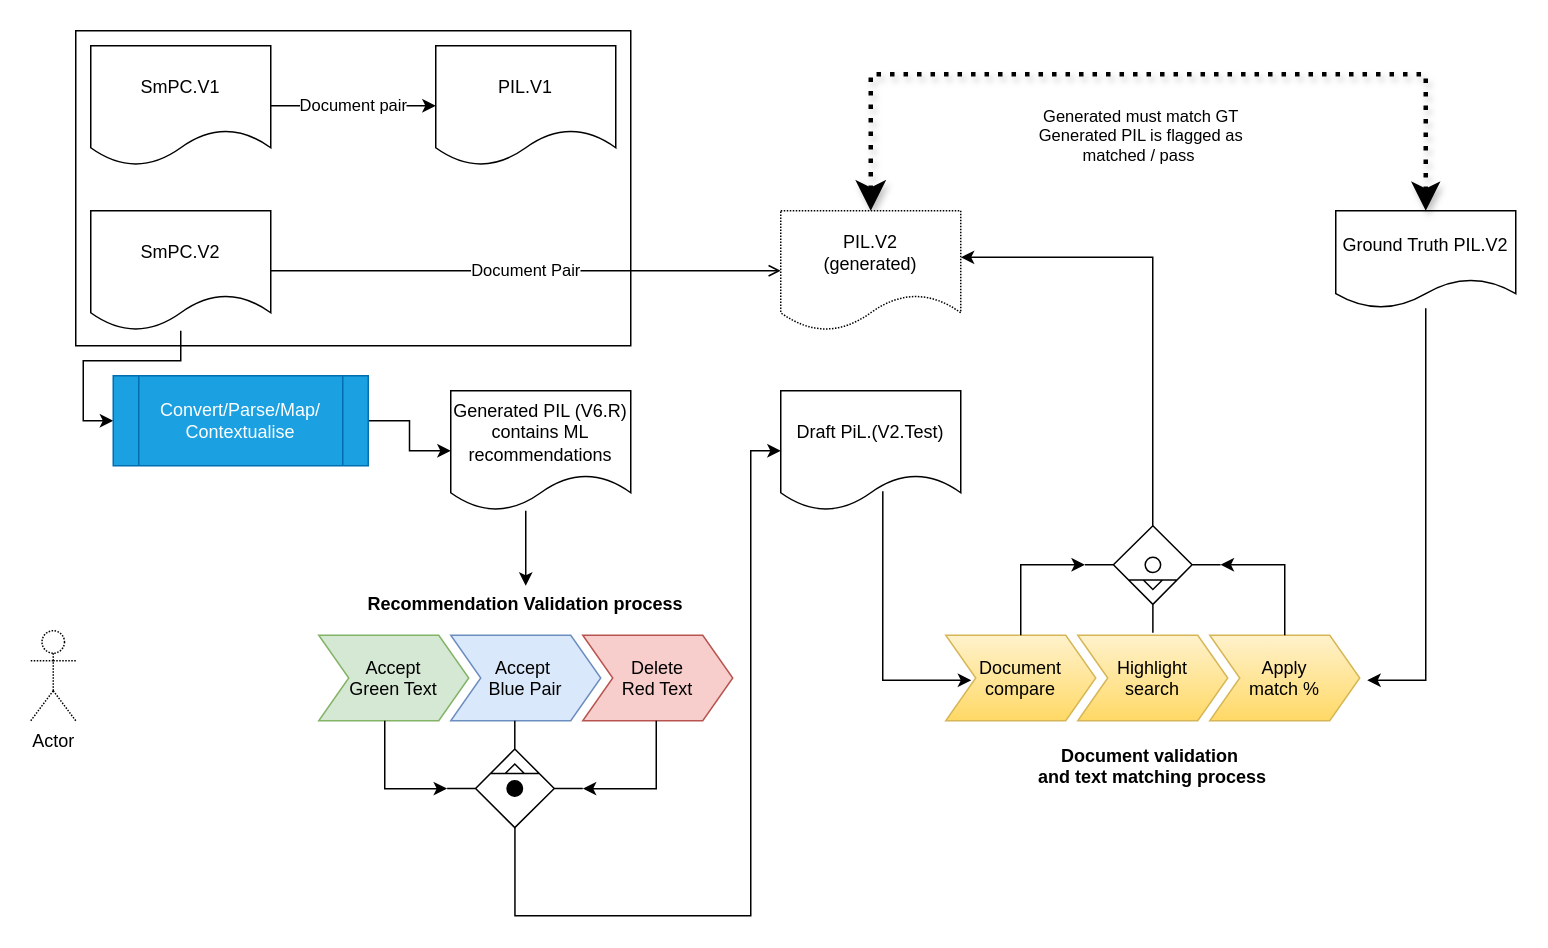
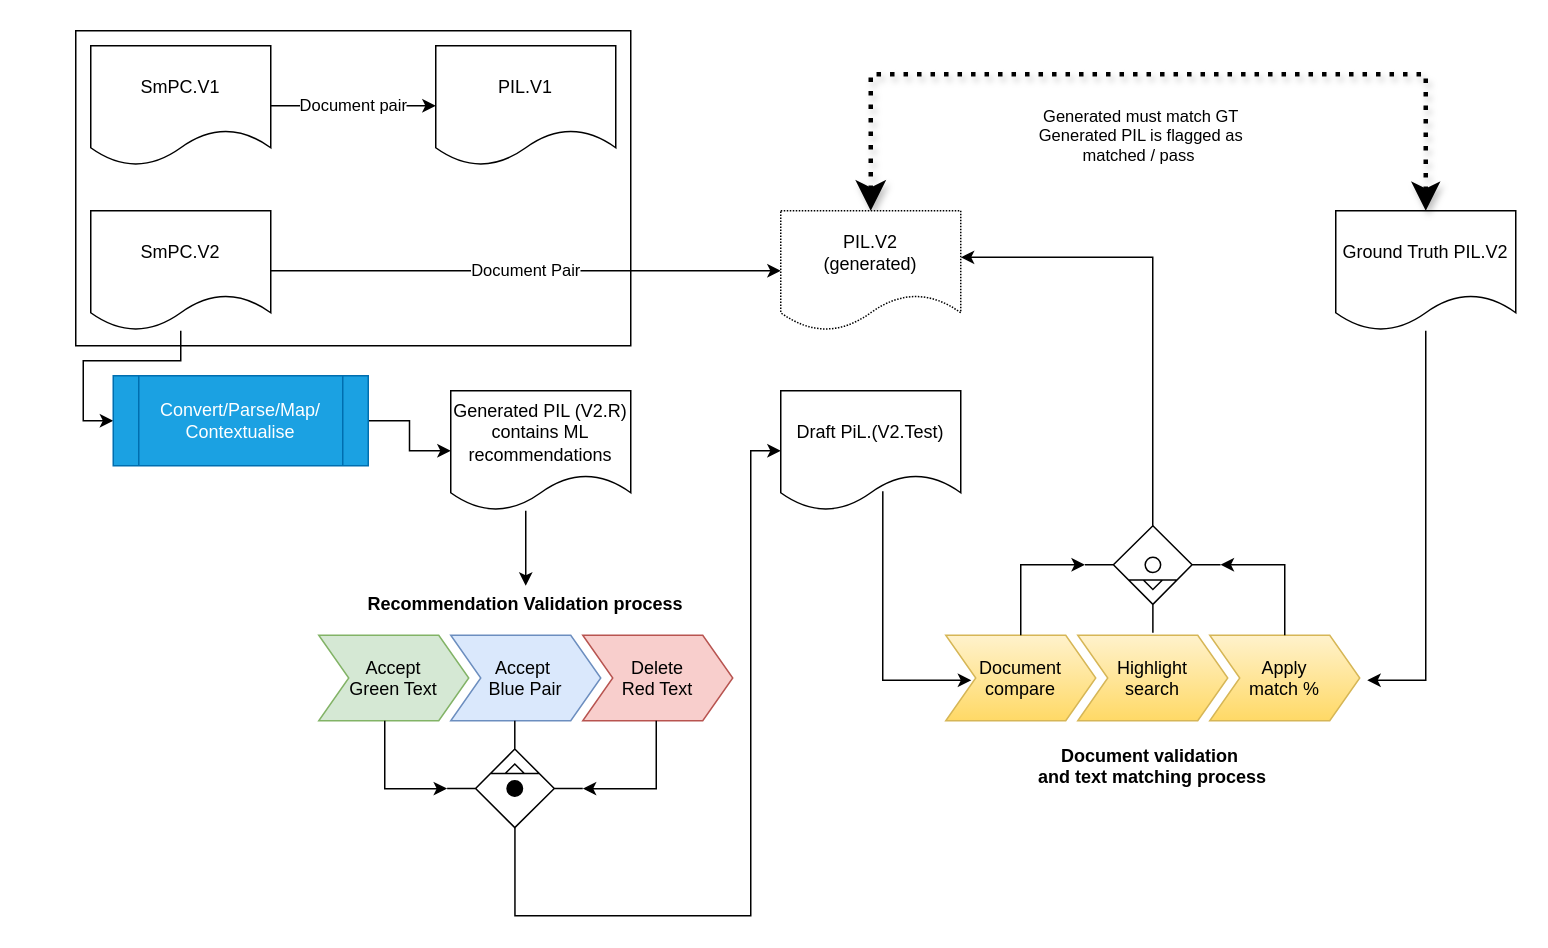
(1426, 260) -> (1426, 271)
(771, 271) -> (769, 271)
(541, 433) -> (541, 433)
(53, 676) -> none
